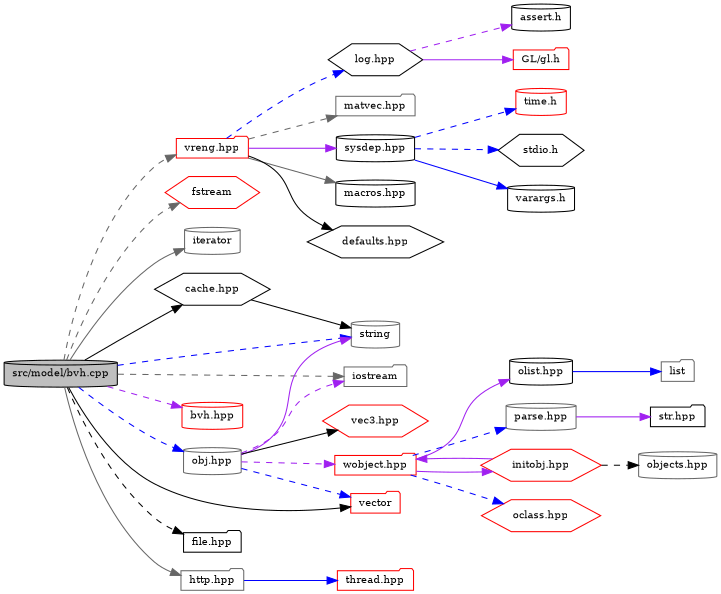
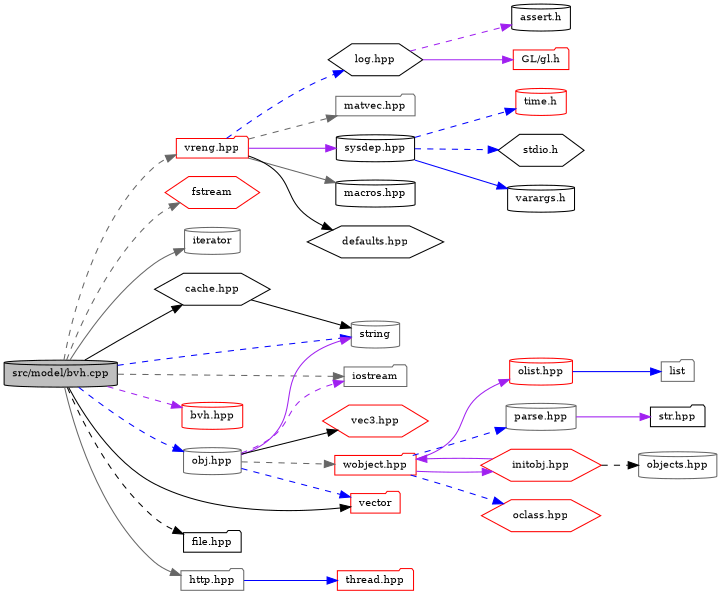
(541, 372) -> (541, 372)
(283, 463) -> (283, 463)
